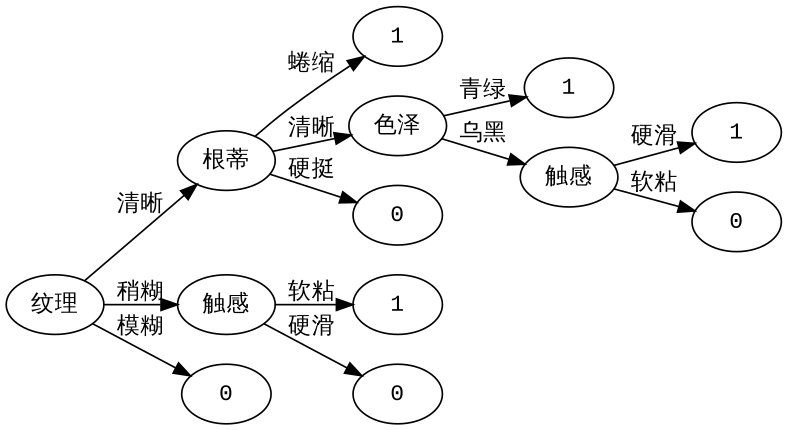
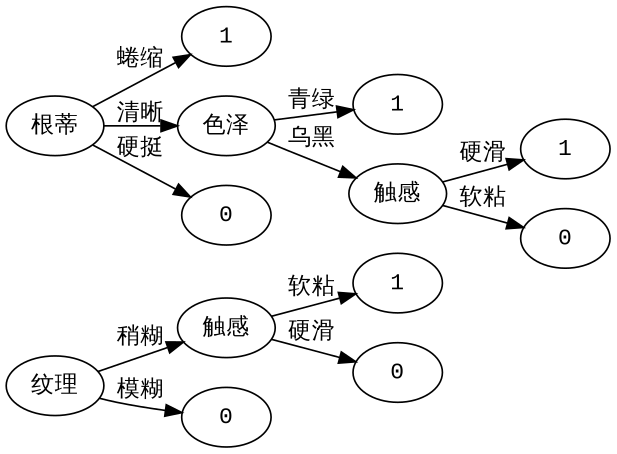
(134, 238) -> none
